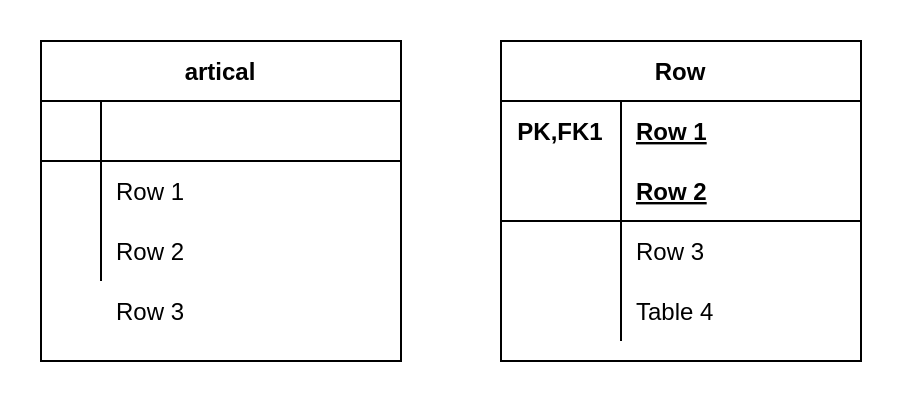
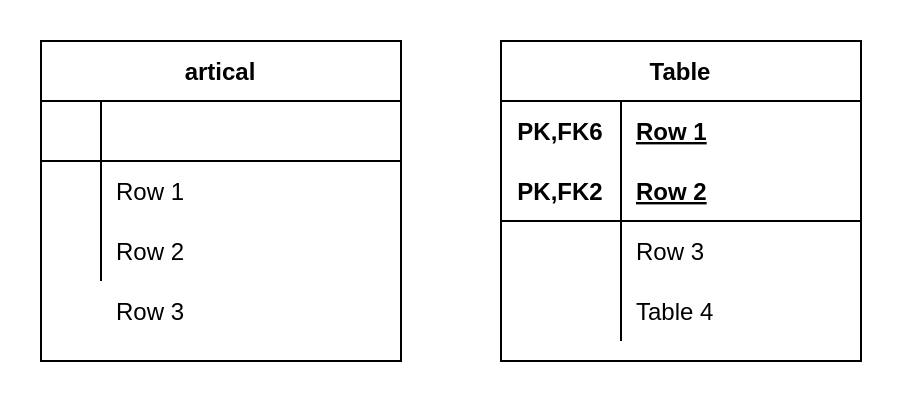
(680, 72) -> (680, 72)
(560, 132) -> (560, 132)
none -> (561, 191)
